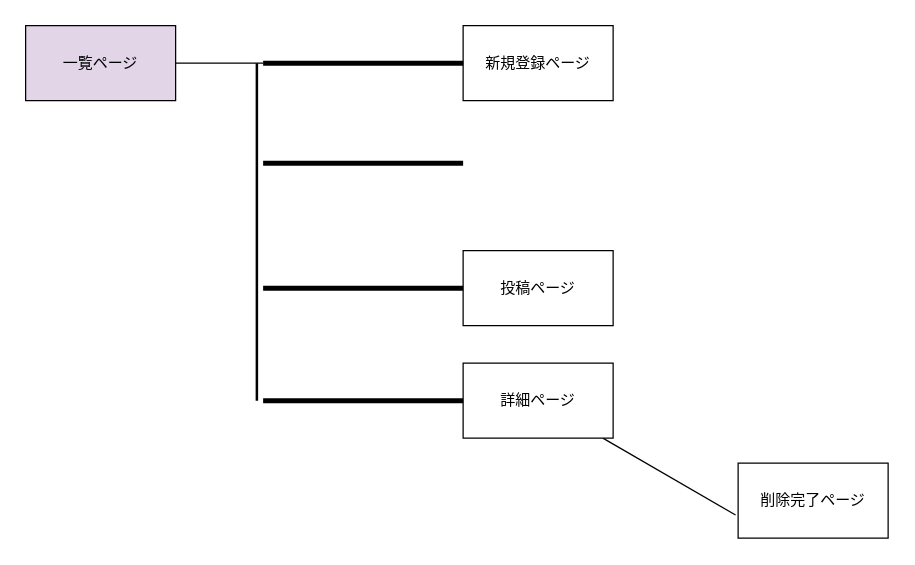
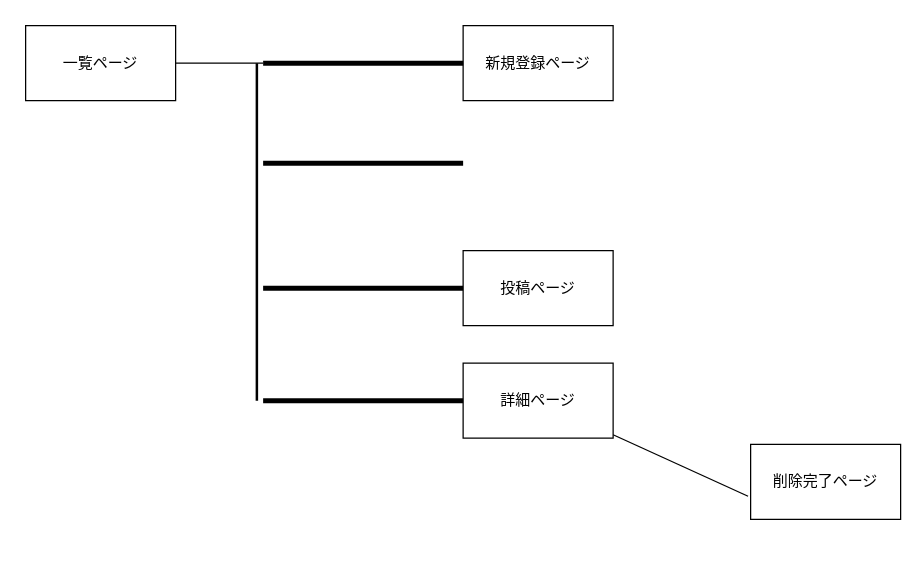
(101, 63) -> (101, 63)
(813, 501) -> (826, 482)
